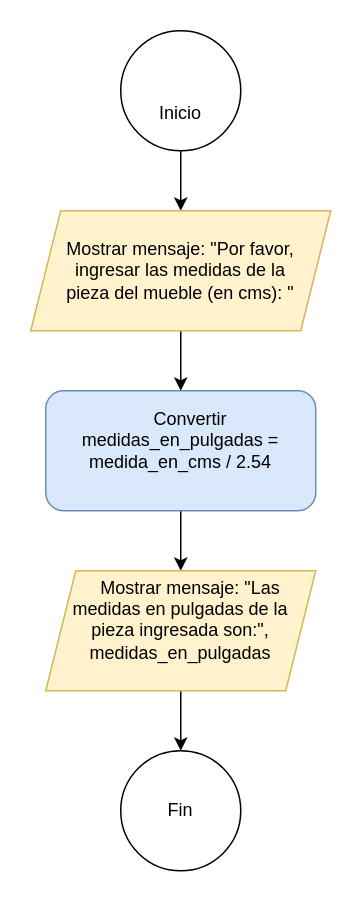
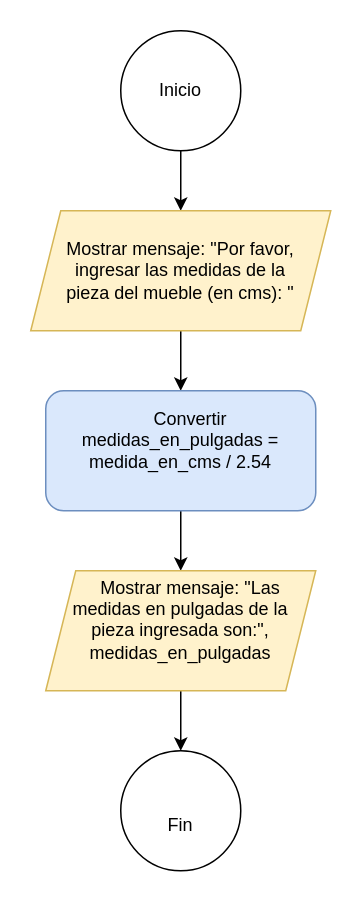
(181, 113) -> (181, 91)
(181, 811) -> (181, 826)
